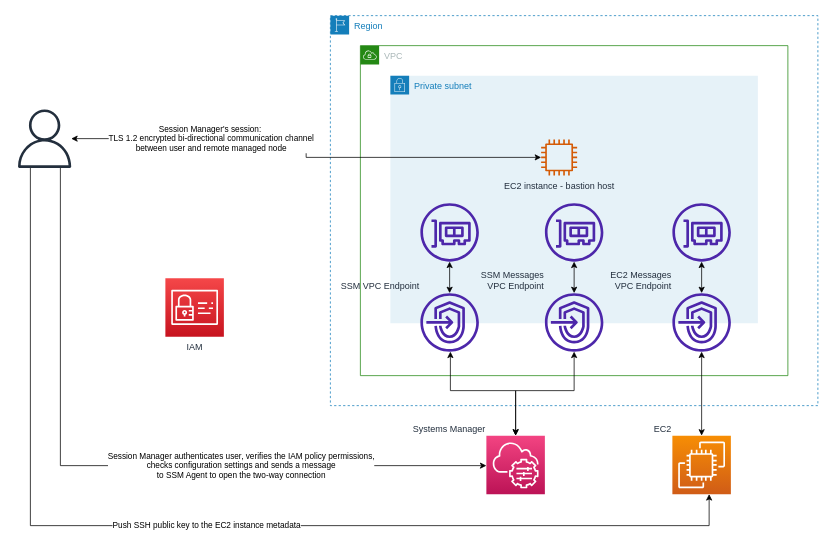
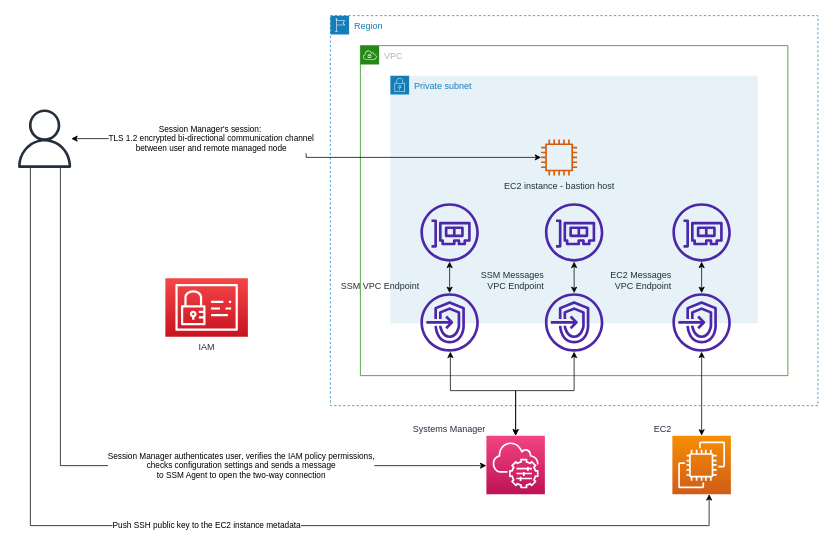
(195, 307) -> (207, 307)
